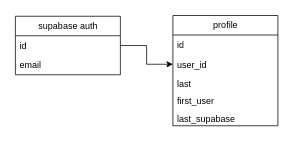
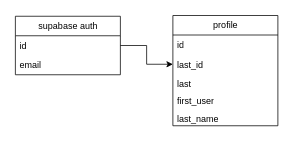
(194, 65) -> (193, 65)
(209, 119) -> (199, 119)
